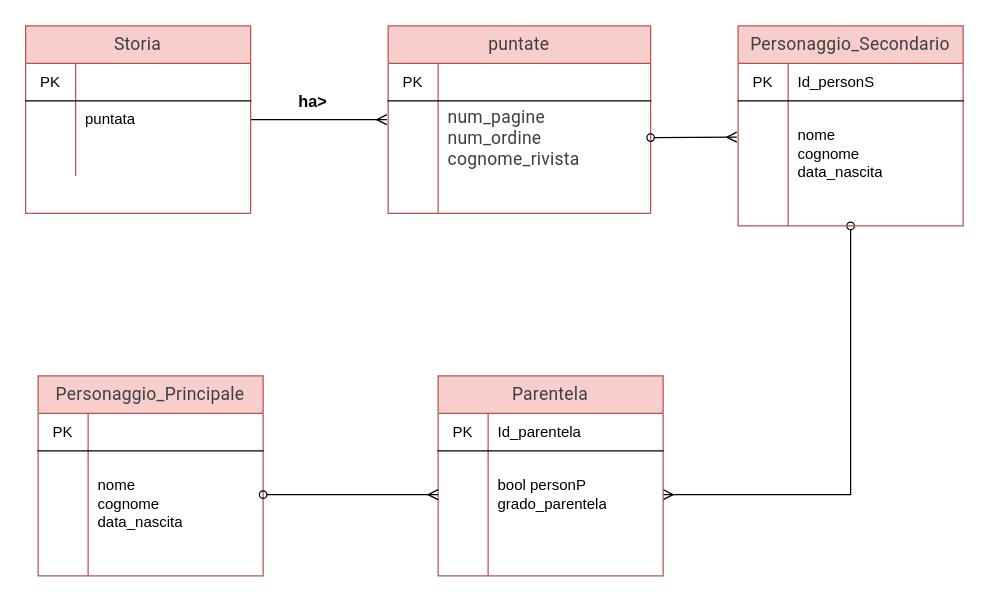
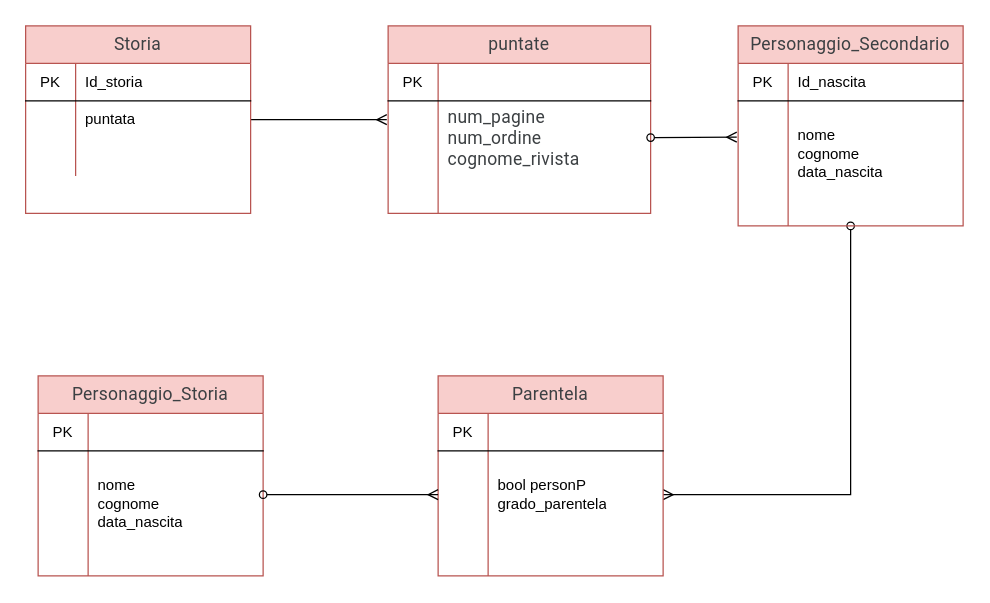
none -> (163, 82)
(840, 82) -> (838, 82)
(313, 101) -> none
(151, 394) -> (151, 394)
(576, 432) -> none
